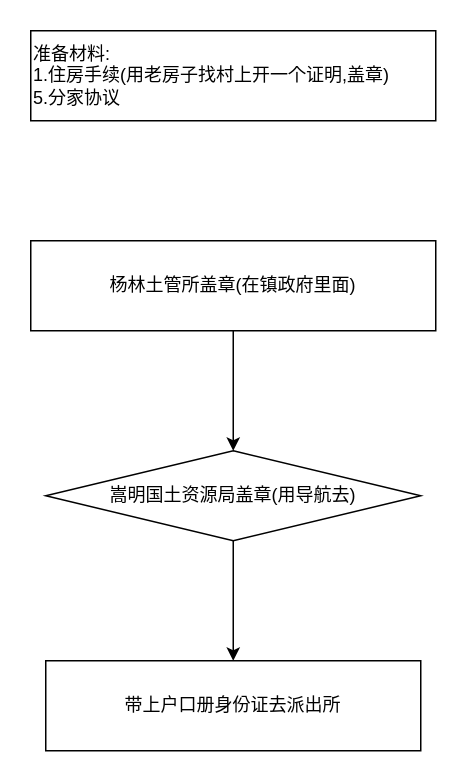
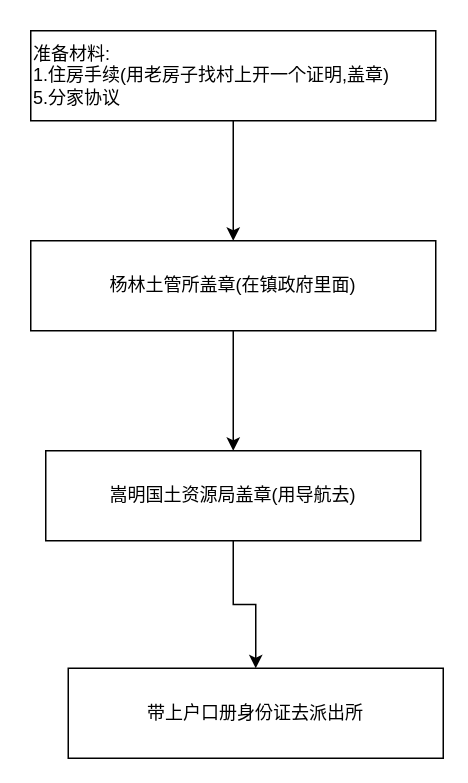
none -> (233, 176)
(233, 496) -> (233, 496)
(233, 706) -> (256, 713)
